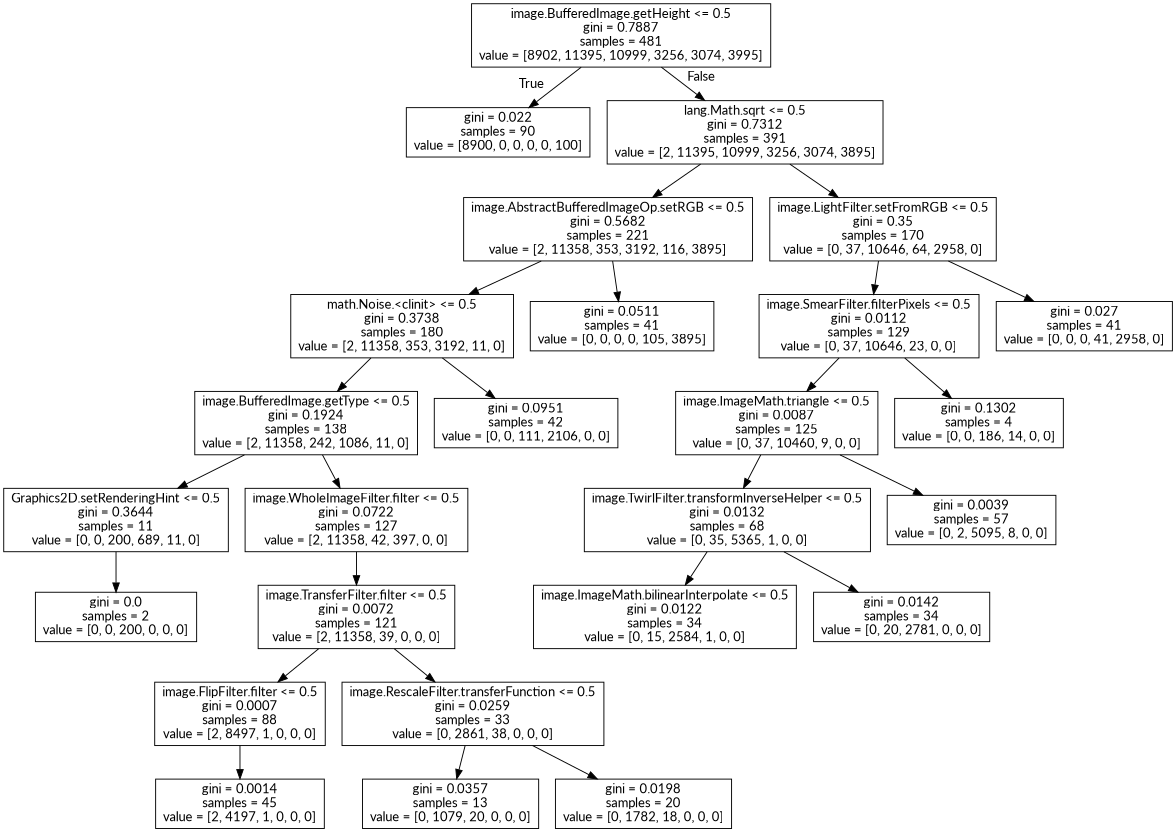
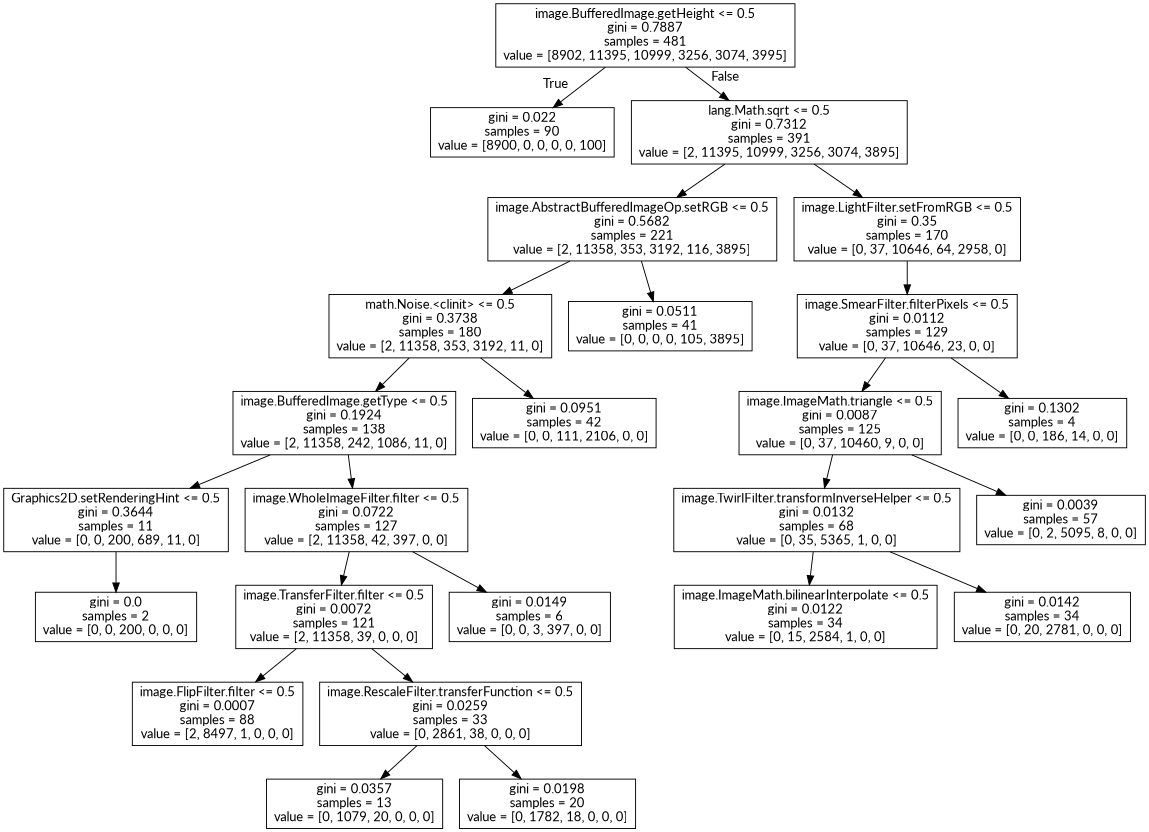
(1084, 326) -> none
none -> (530, 617)
(240, 804) -> none
